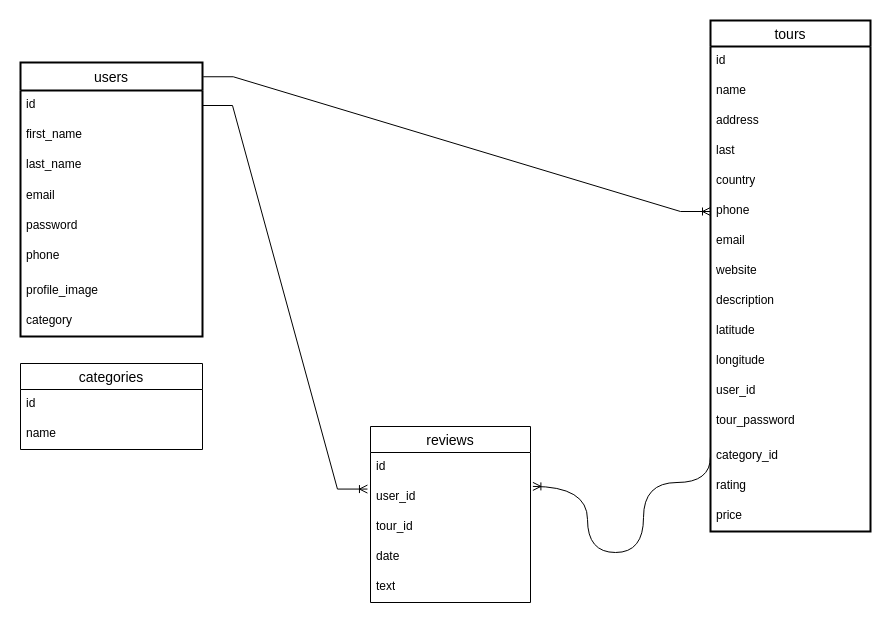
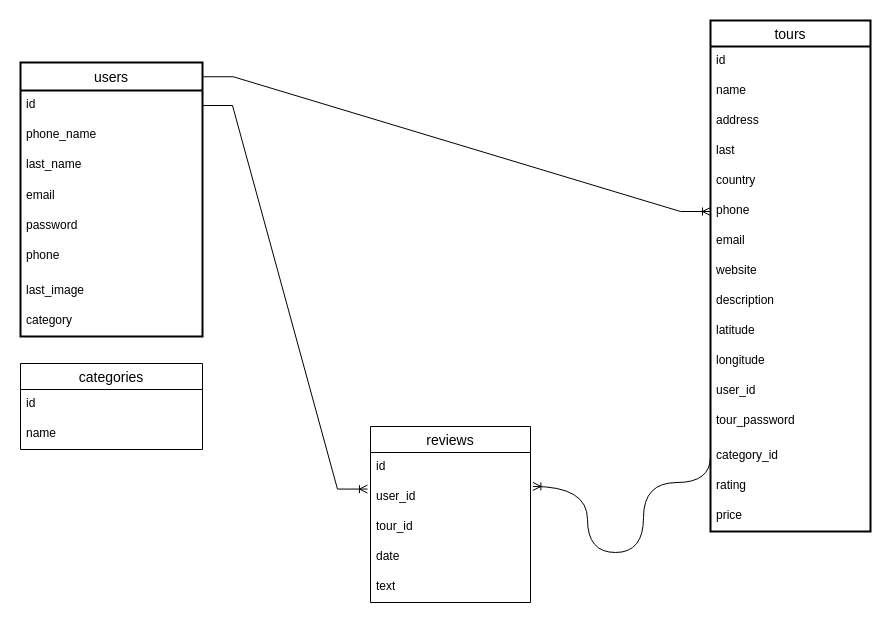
(59, 135) -> (60, 135)
(66, 291) -> (57, 291)
